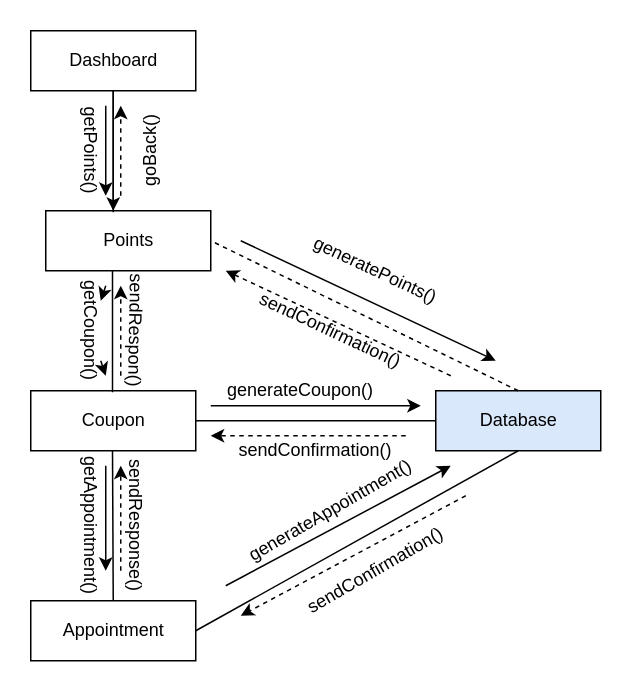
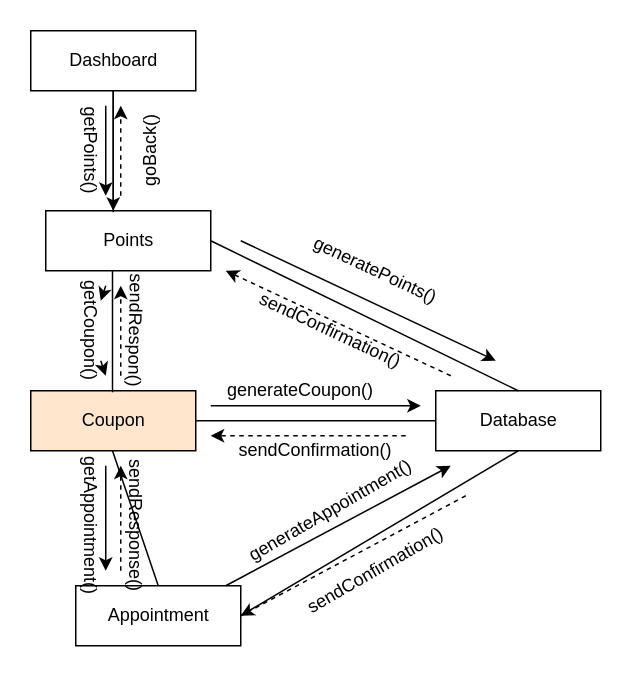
(363, 315) -> (363, 315)
(113, 421) -> (113, 421)
(518, 421) -> (518, 421)
(113, 631) -> (158, 616)
